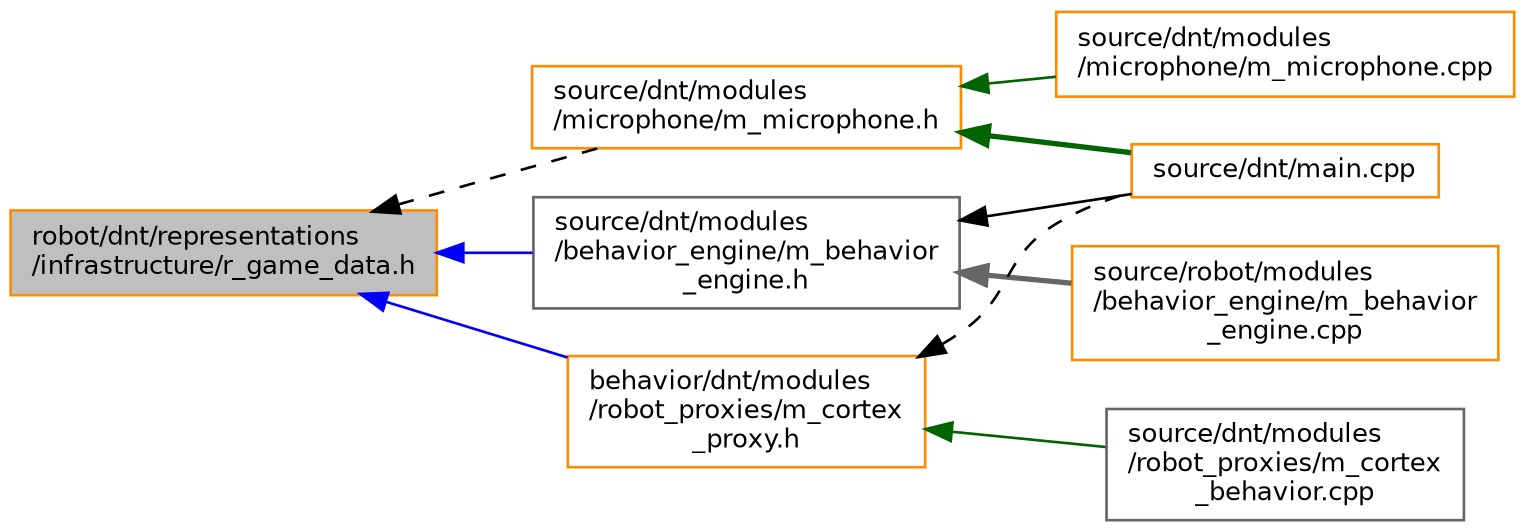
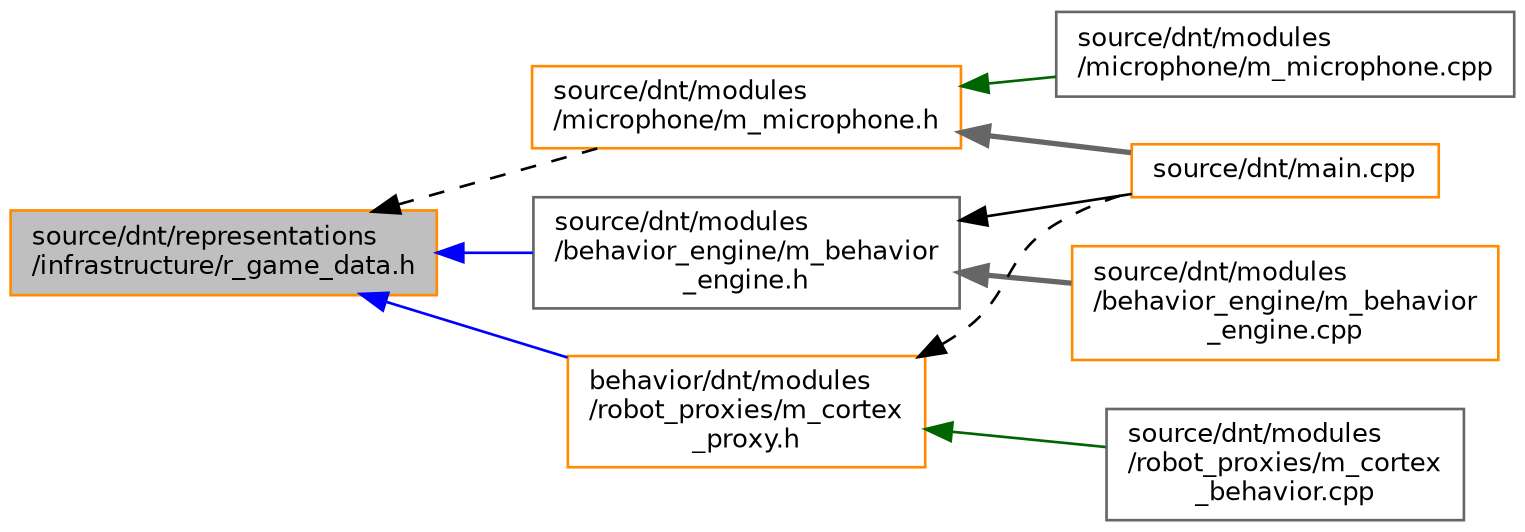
(1285, 54) -> (1285, 54)
(1060, 144) -> (1060, 144)
(224, 253) -> (224, 253)
(1285, 303) -> (1285, 303)
